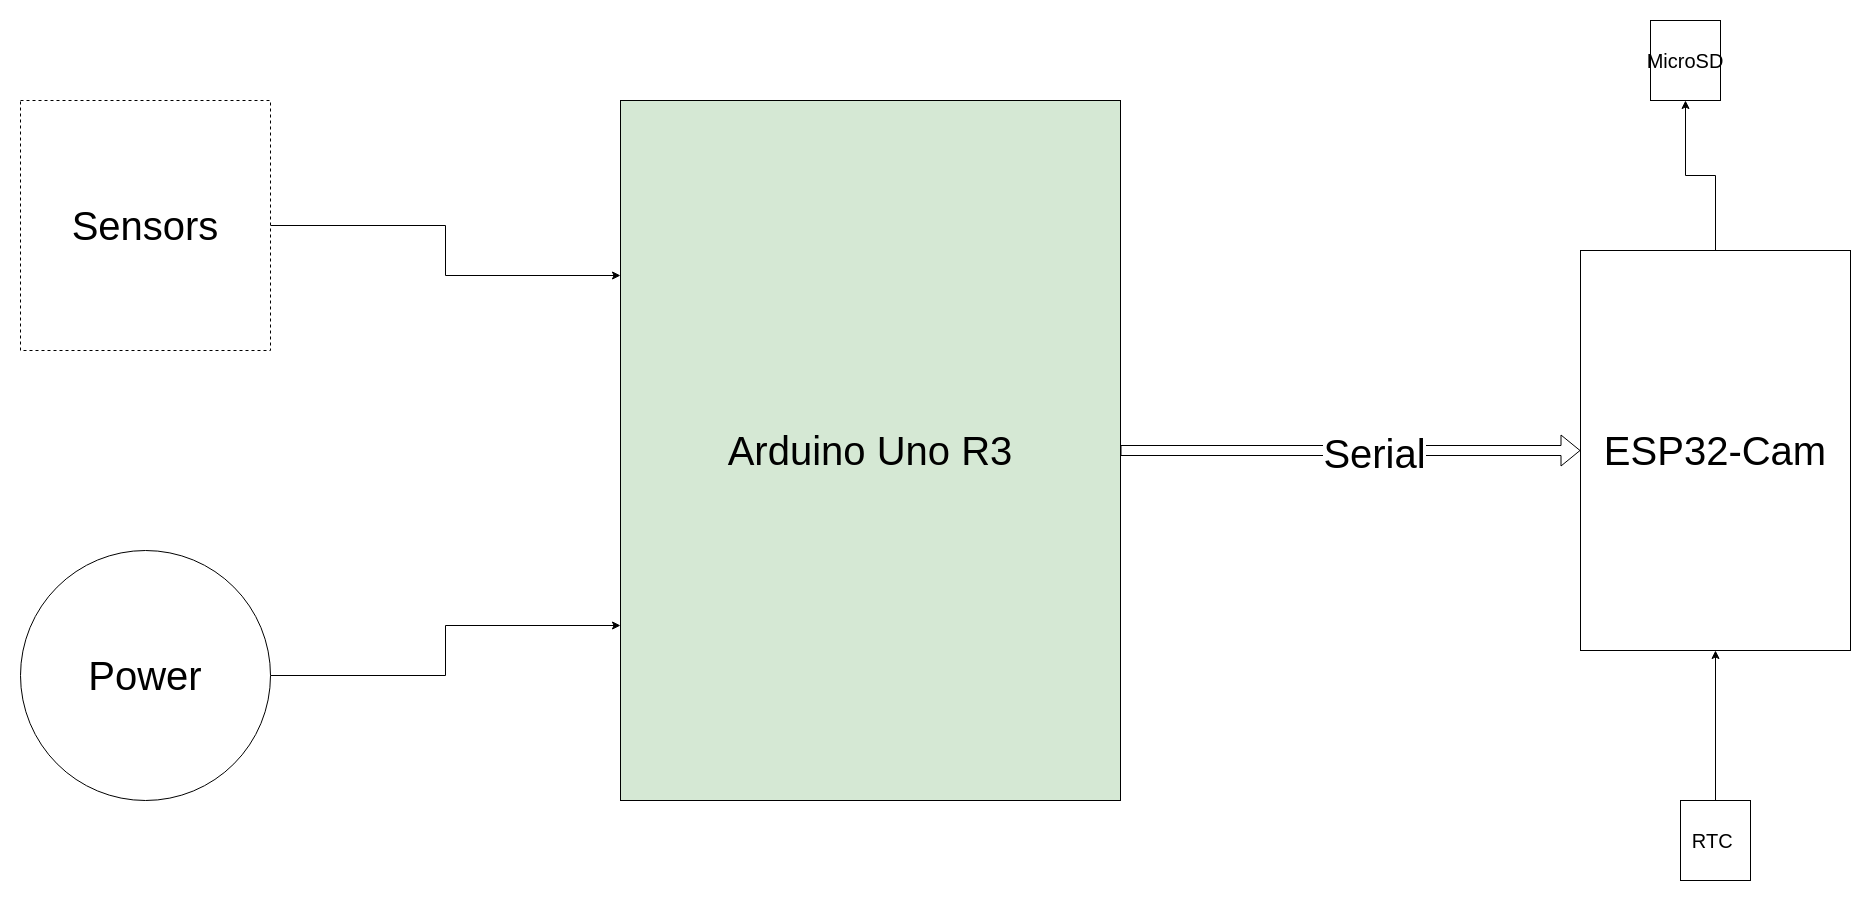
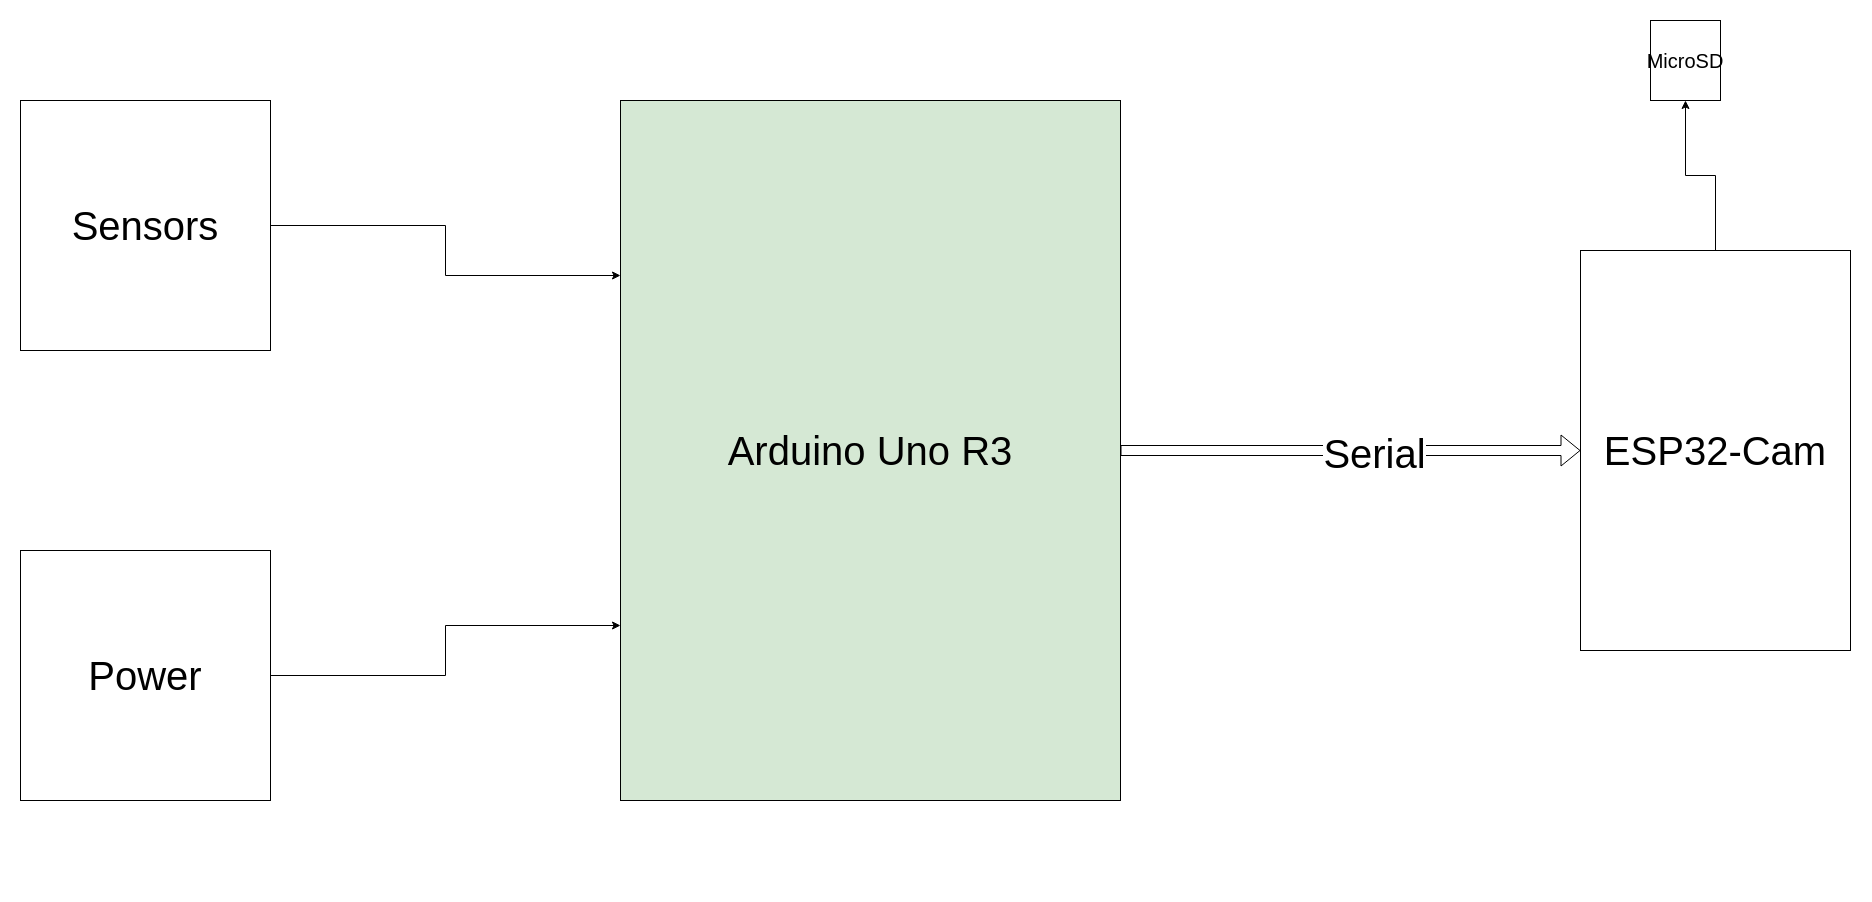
(146, 226) -> (146, 226)
(146, 676) -> (146, 676)
(1716, 729) -> none
(1716, 841) -> none
